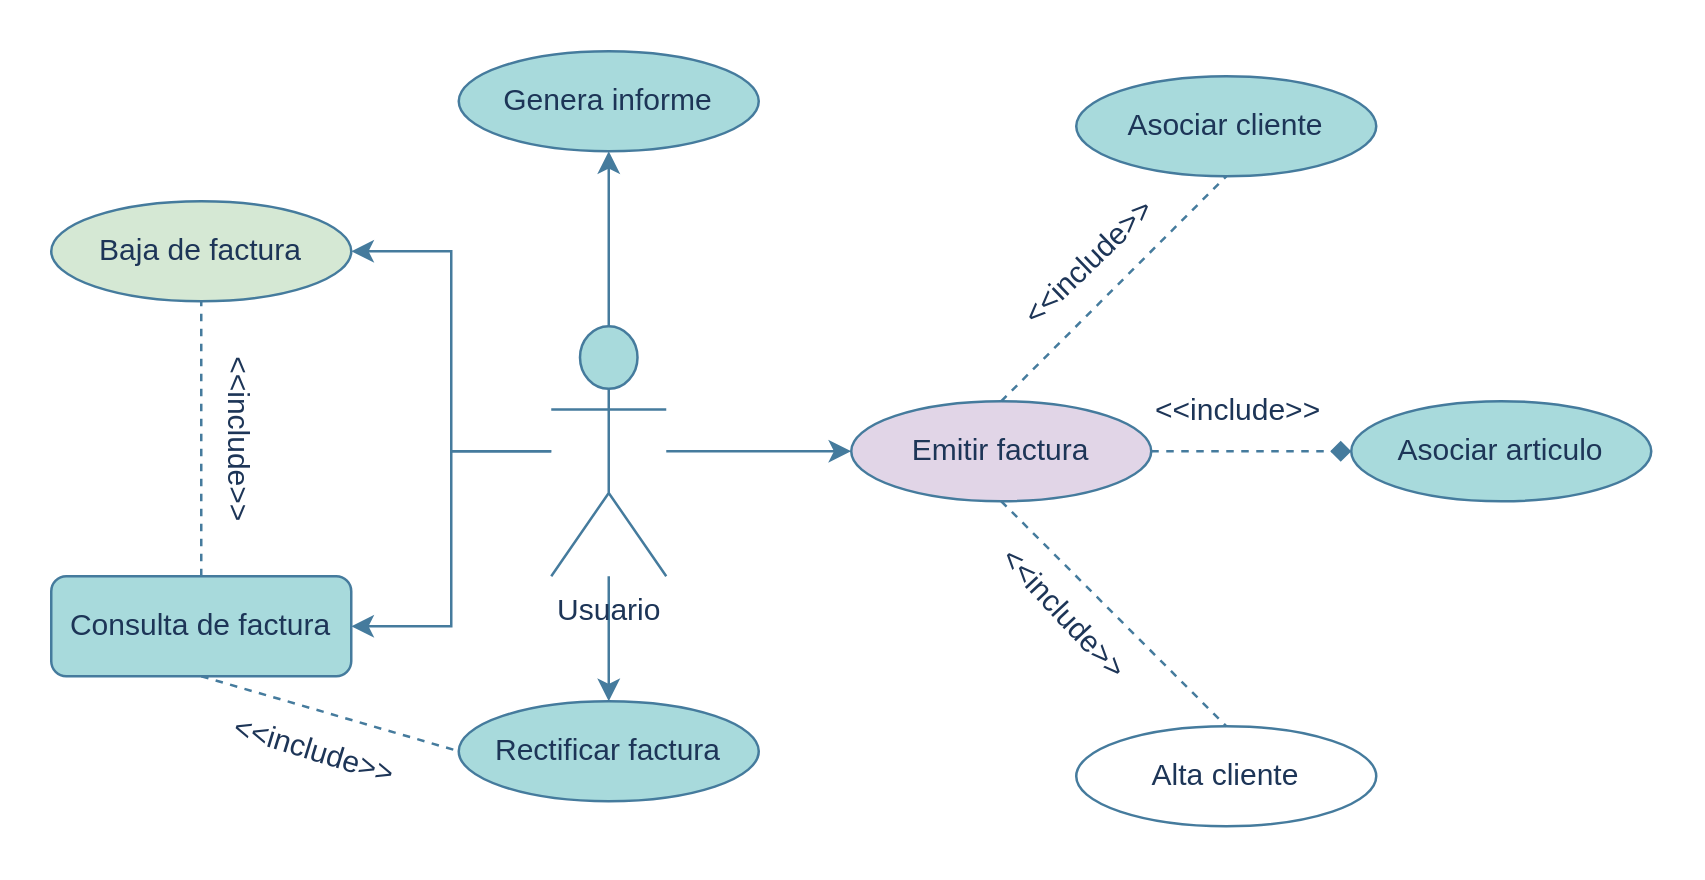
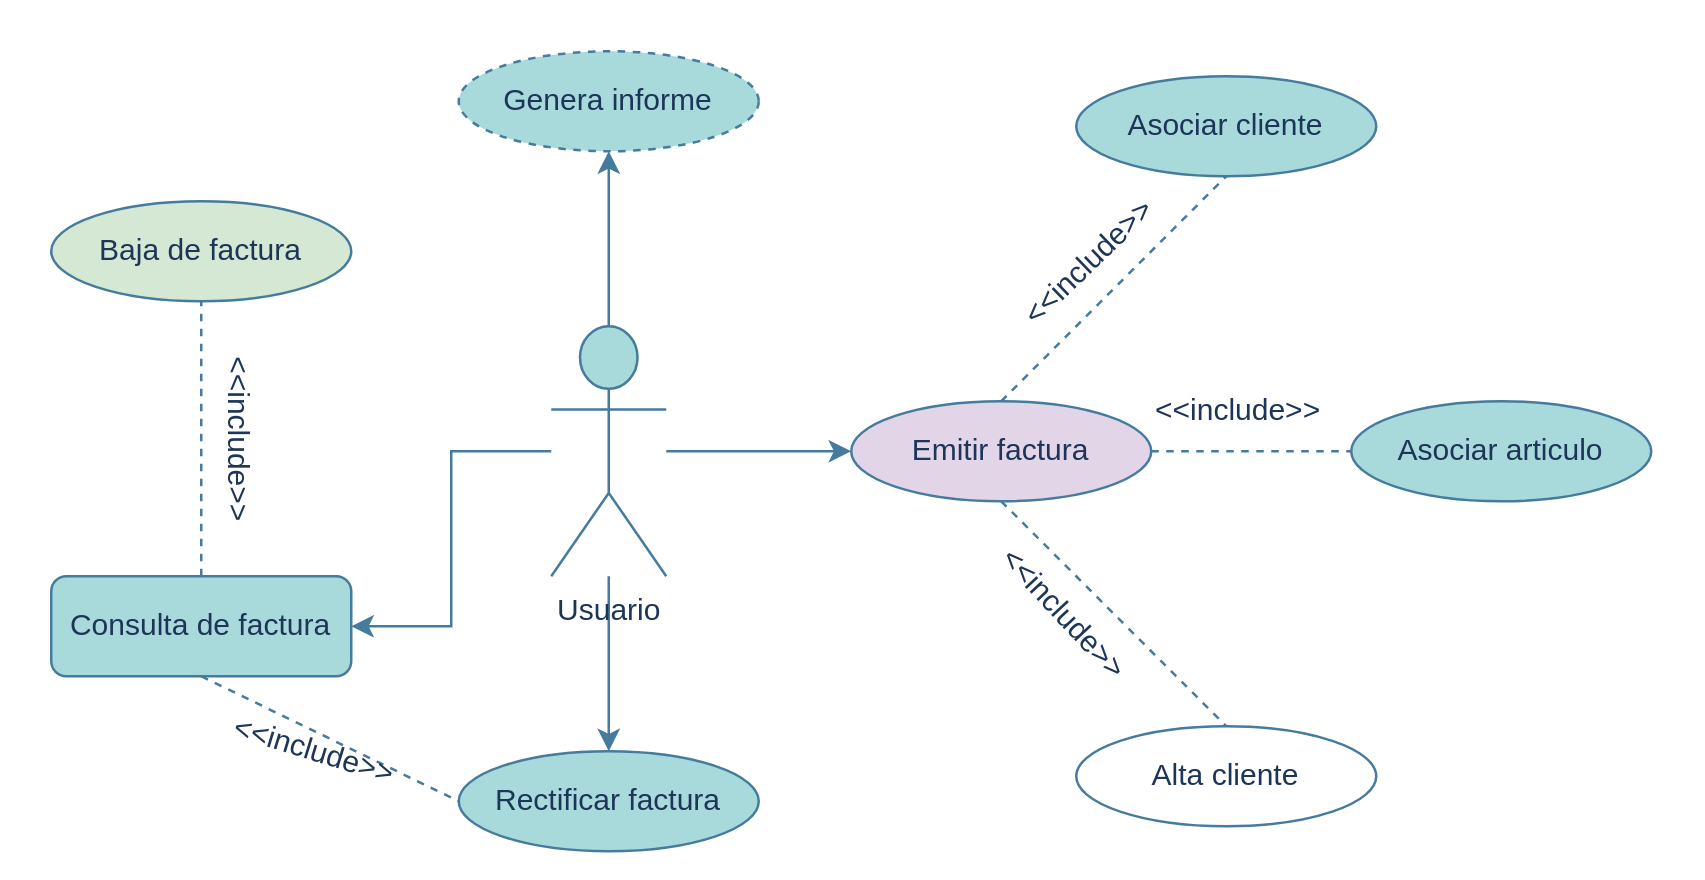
(609, 101) -> (609, 101)
(451, 307) -> none
(1331, 451) -> (1340, 451)
(609, 751) -> (609, 801)
